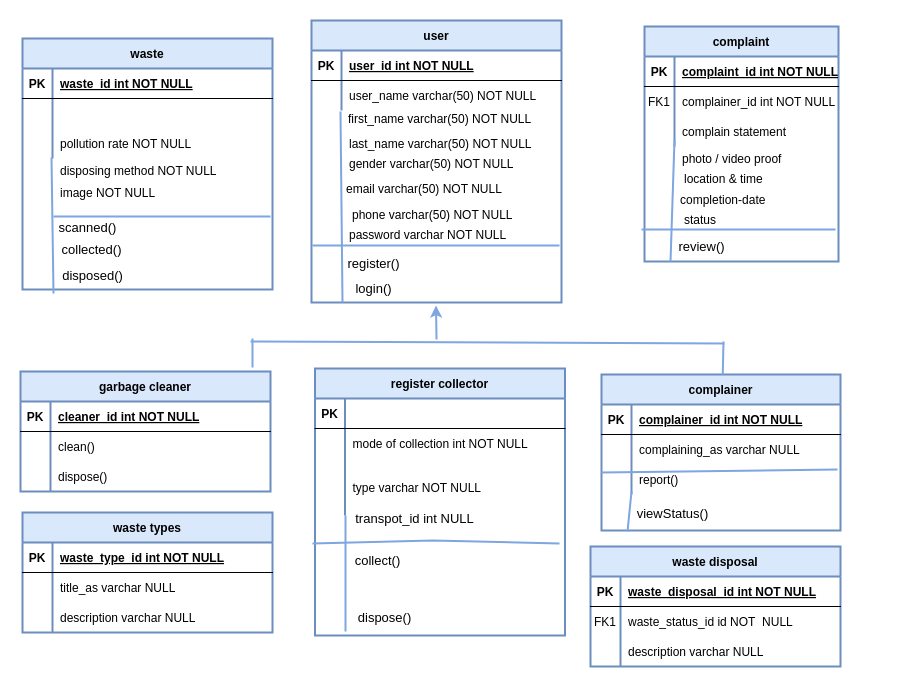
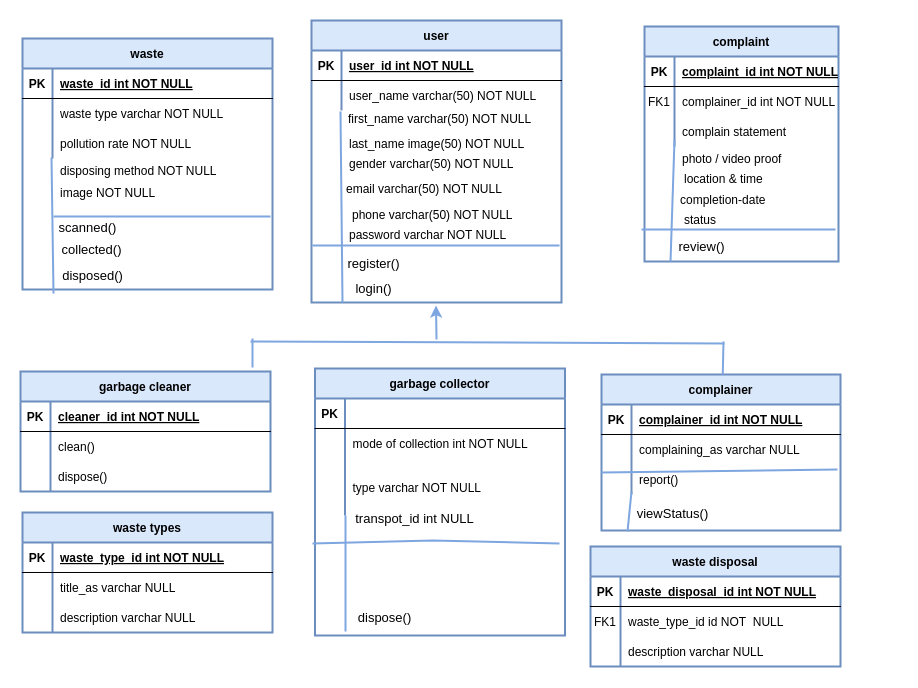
none -> (163, 114)
(444, 144) -> (435, 144)
(440, 384) -> (440, 384)
(378, 561) -> none
(714, 622) -> (708, 622)
